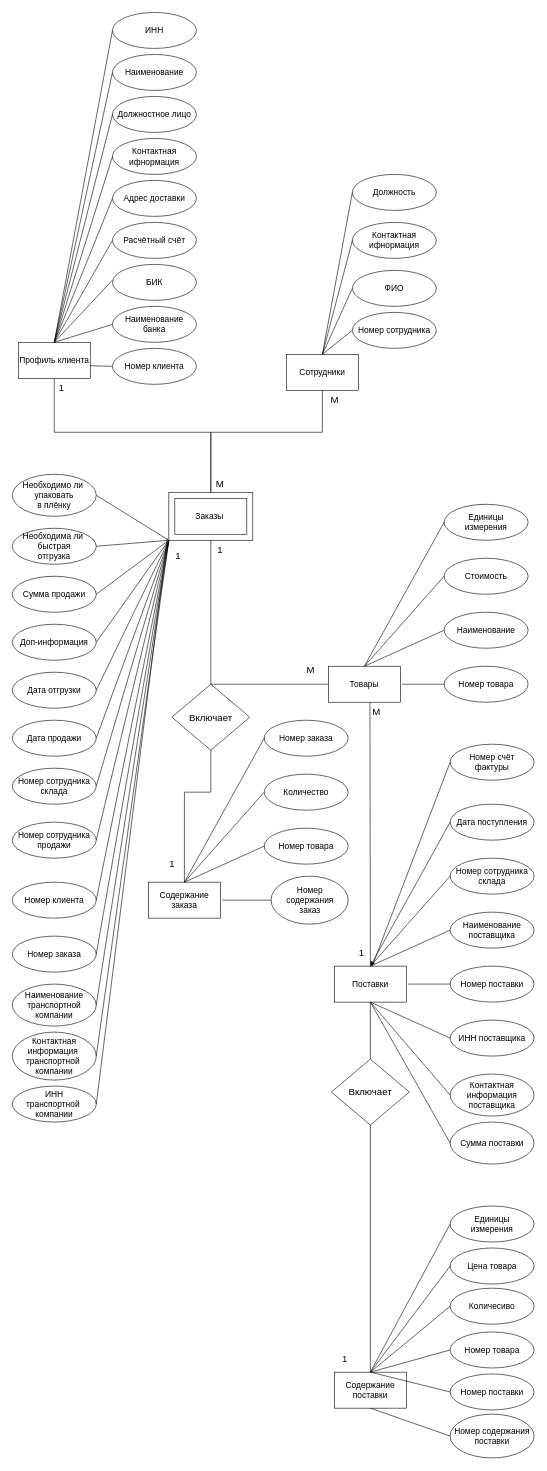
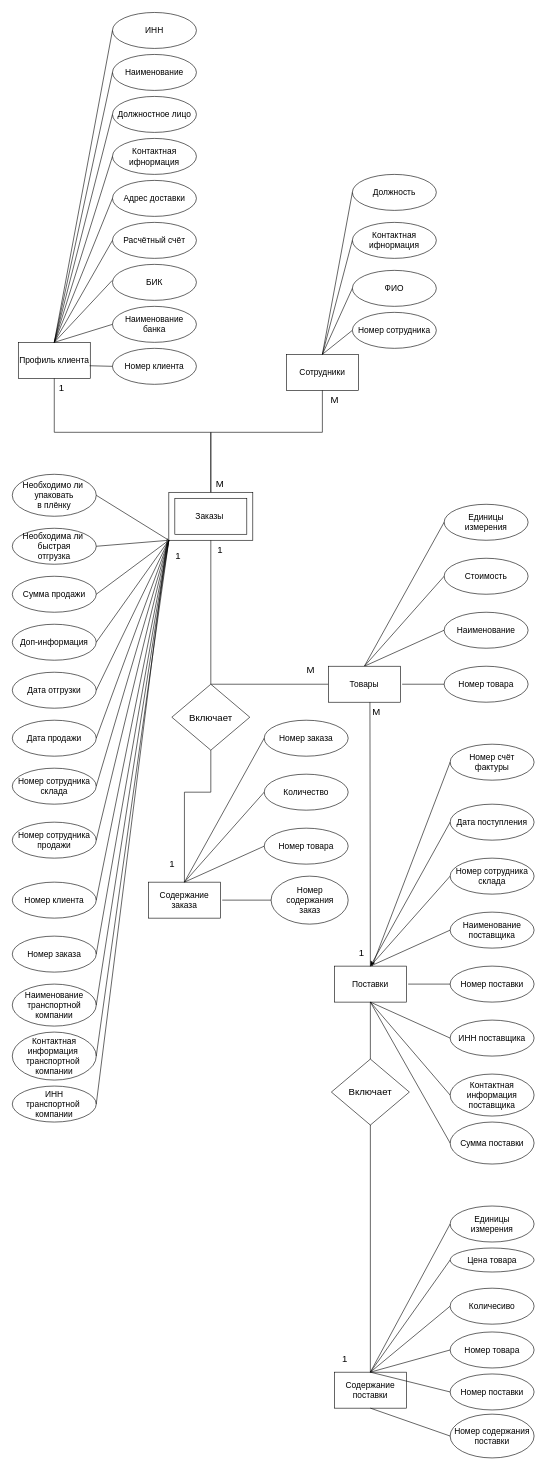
(492, 1266) -> (492, 1260)
